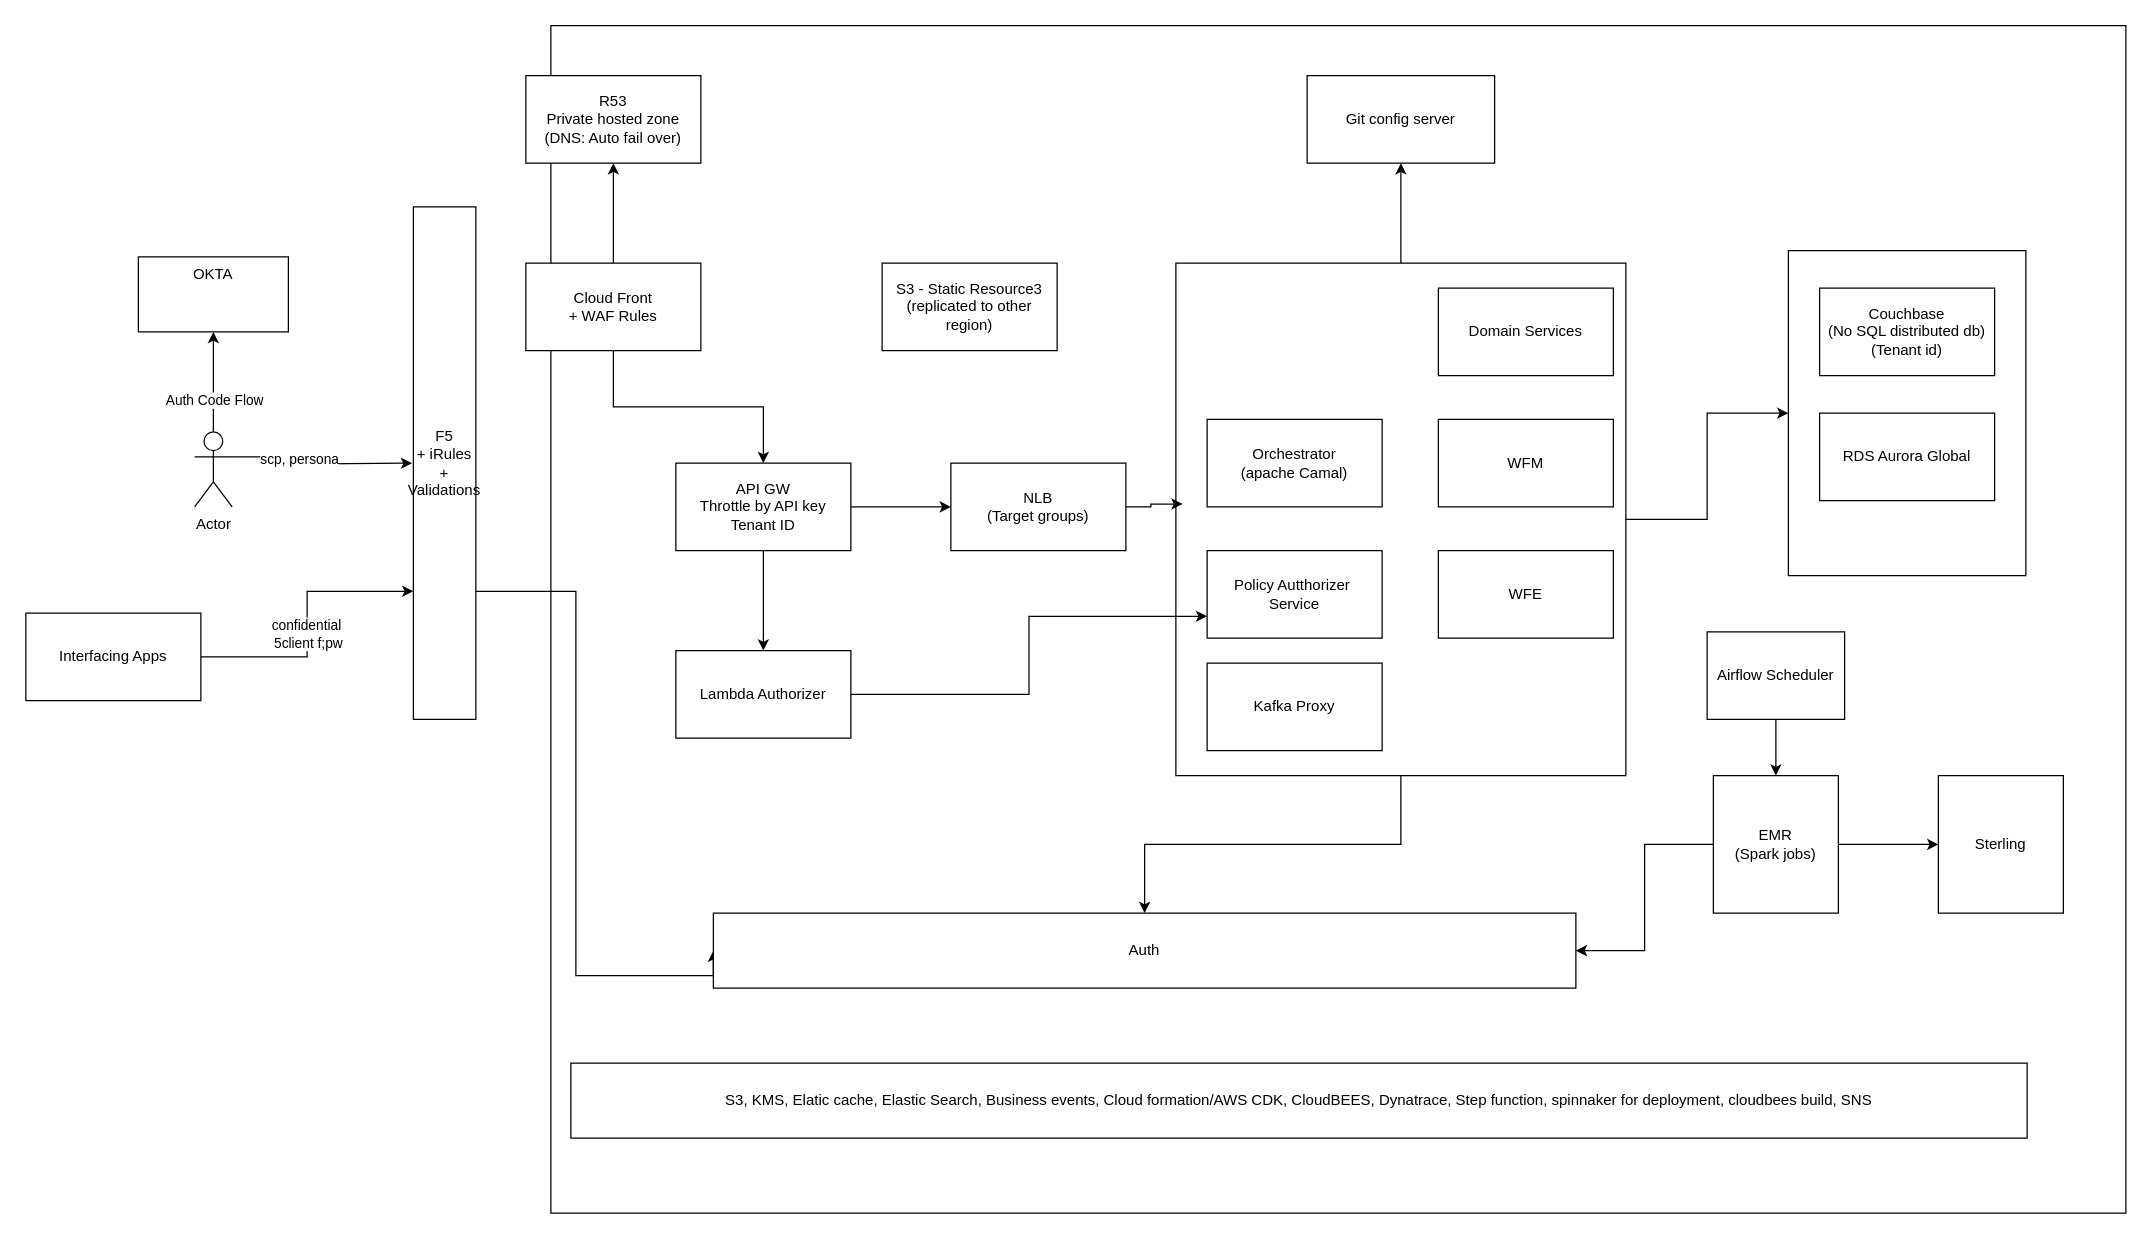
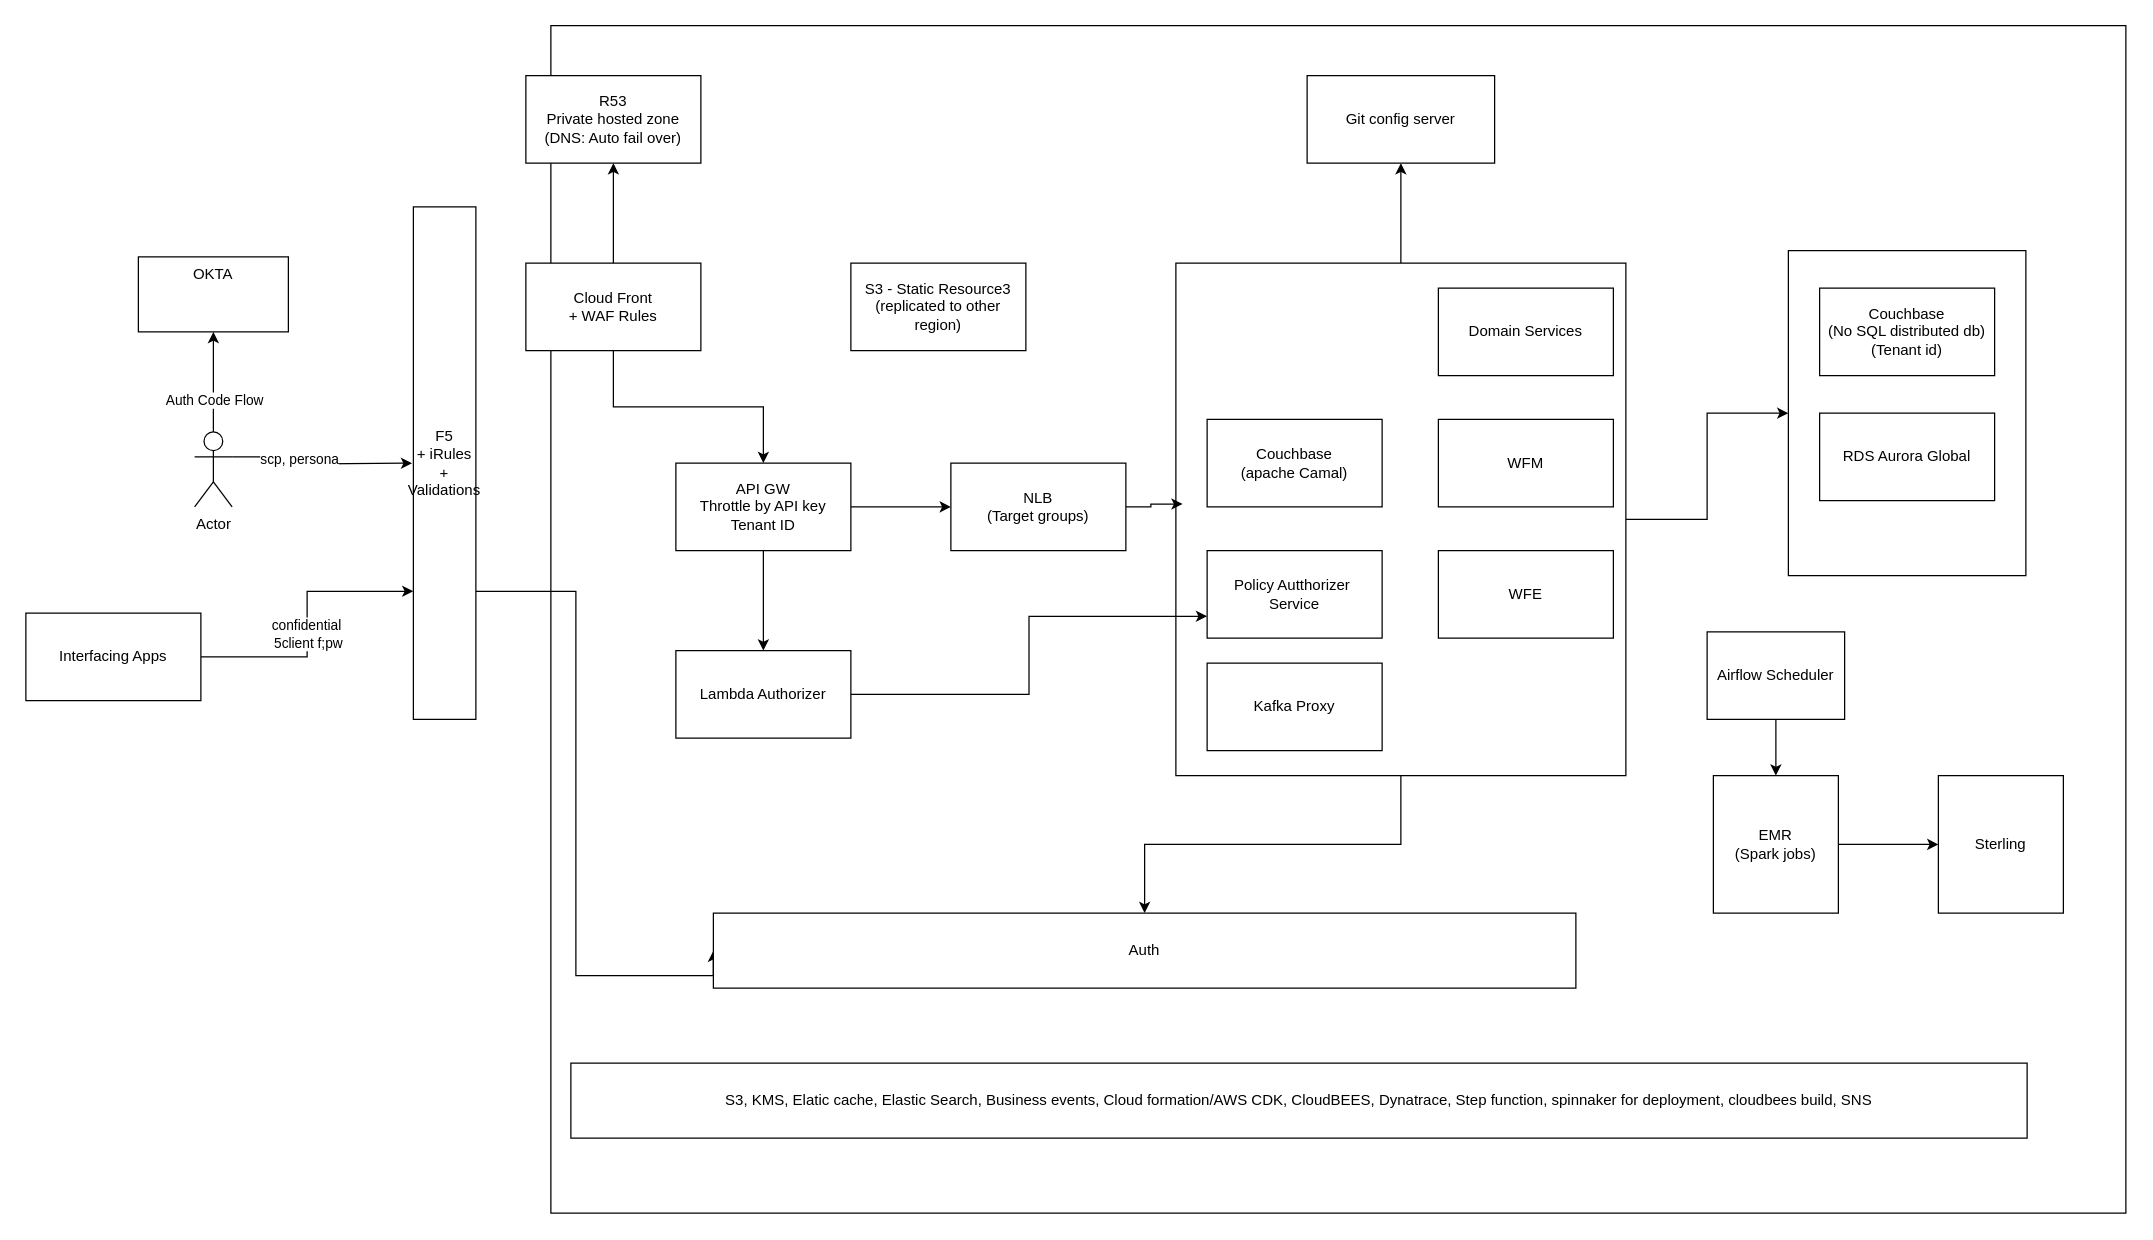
(969, 307) -> (938, 307)
(1294, 463) -> (1294, 463)
(1644, 893) -> none
